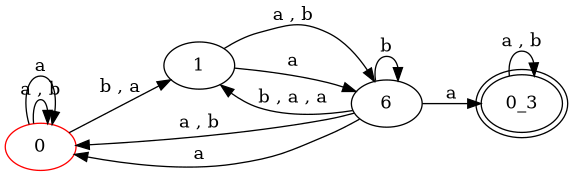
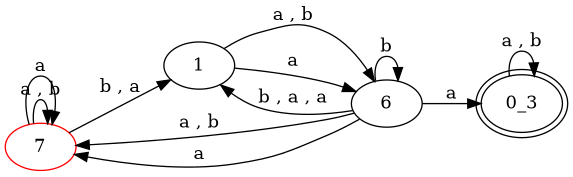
(41, 147) -> (41, 147)
